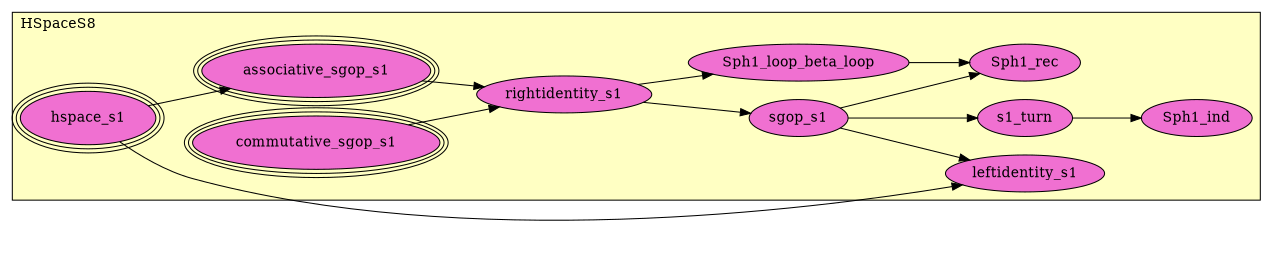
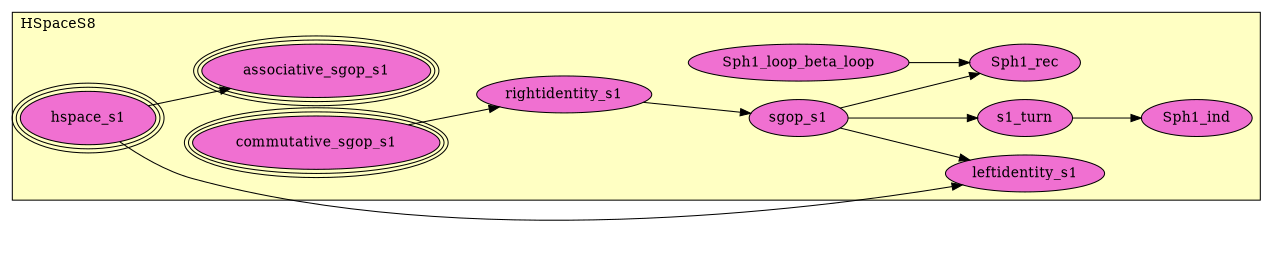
(670, 80) -> none
(448, 83) -> none
